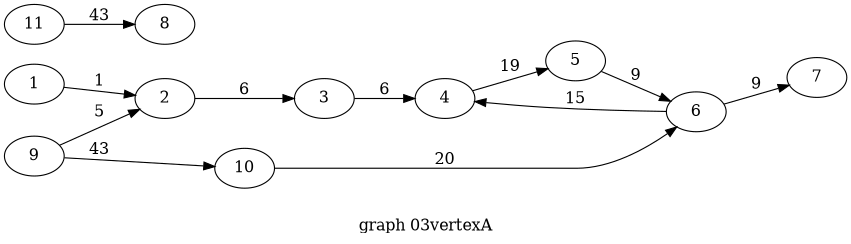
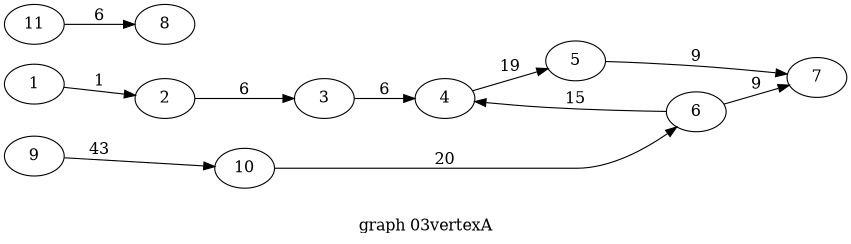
(100, 16) -> (100, 16)
(631, 84) -> (691, 66)
(95, 130) -> none
